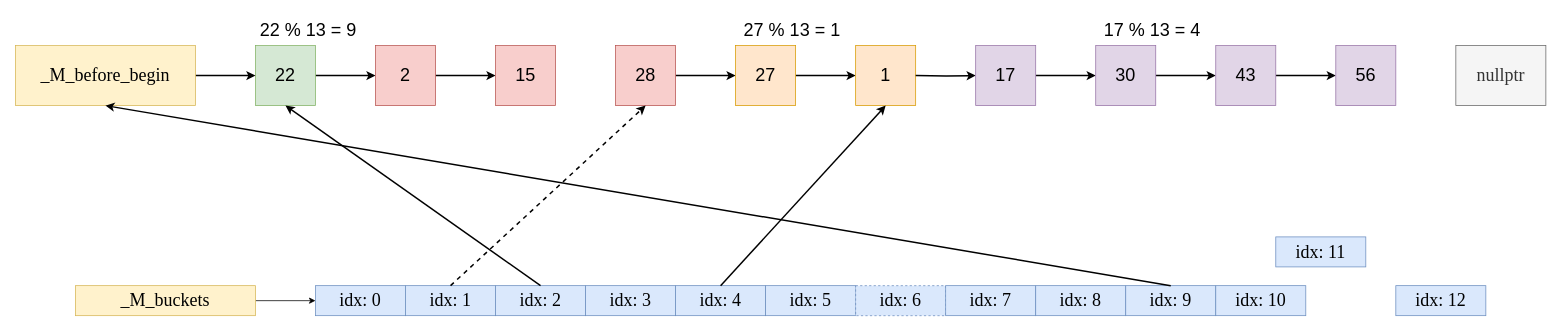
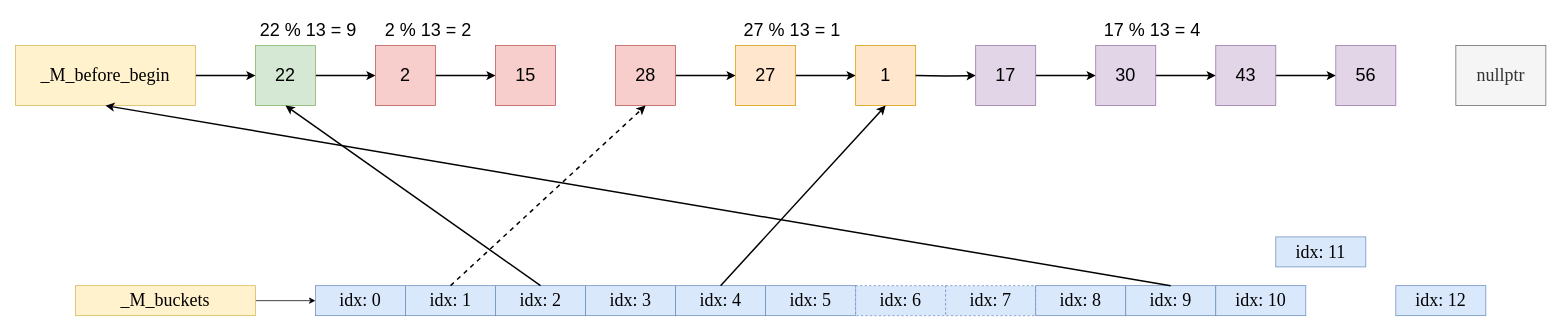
none -> (428, 30)
(990, 300) -> (990, 300)
